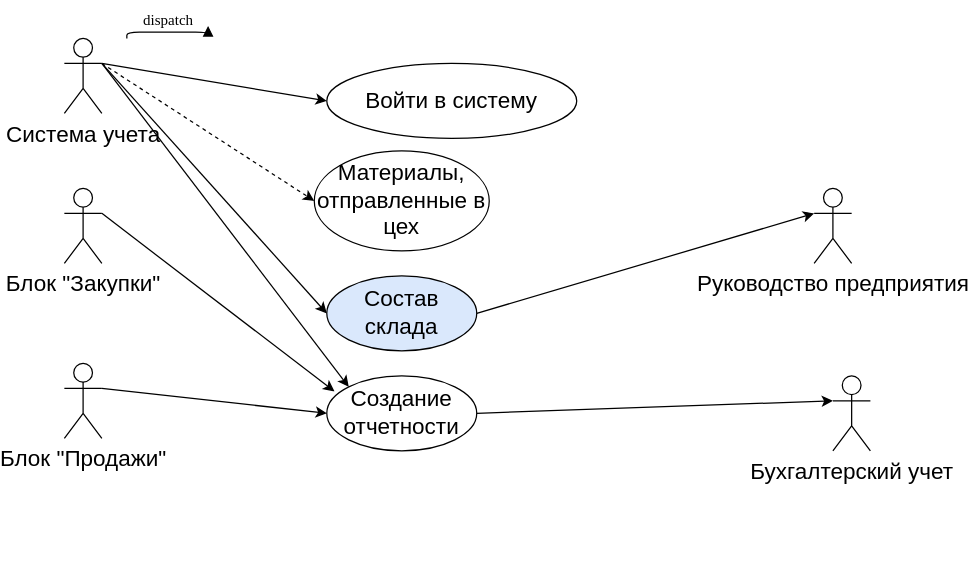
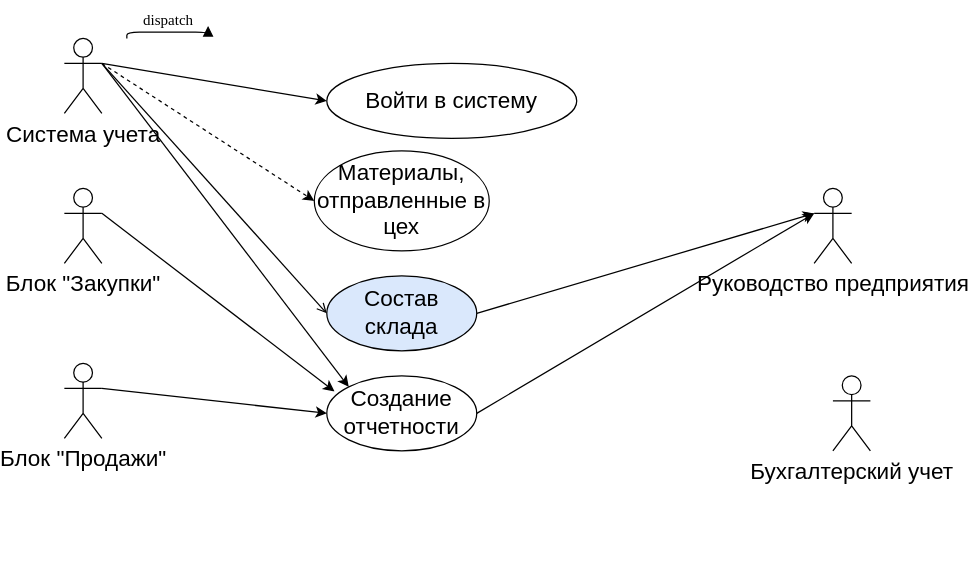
(320, 306) -> (322, 307)
none -> (644, 314)
(653, 407) -> none
